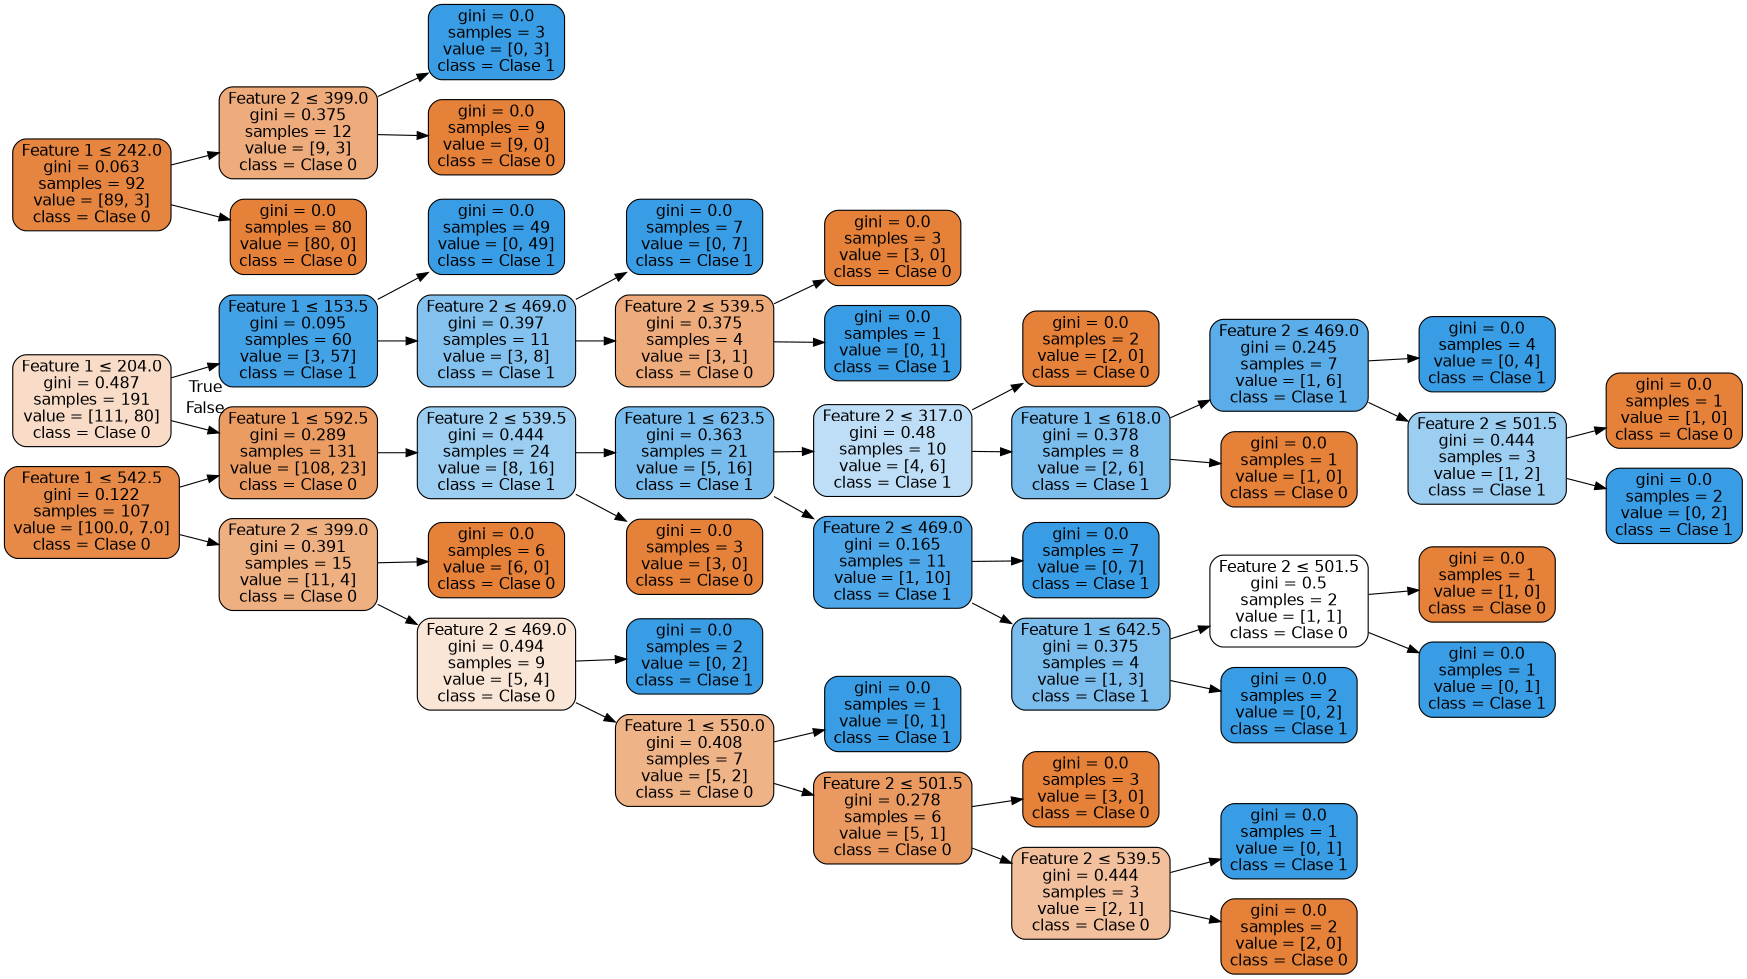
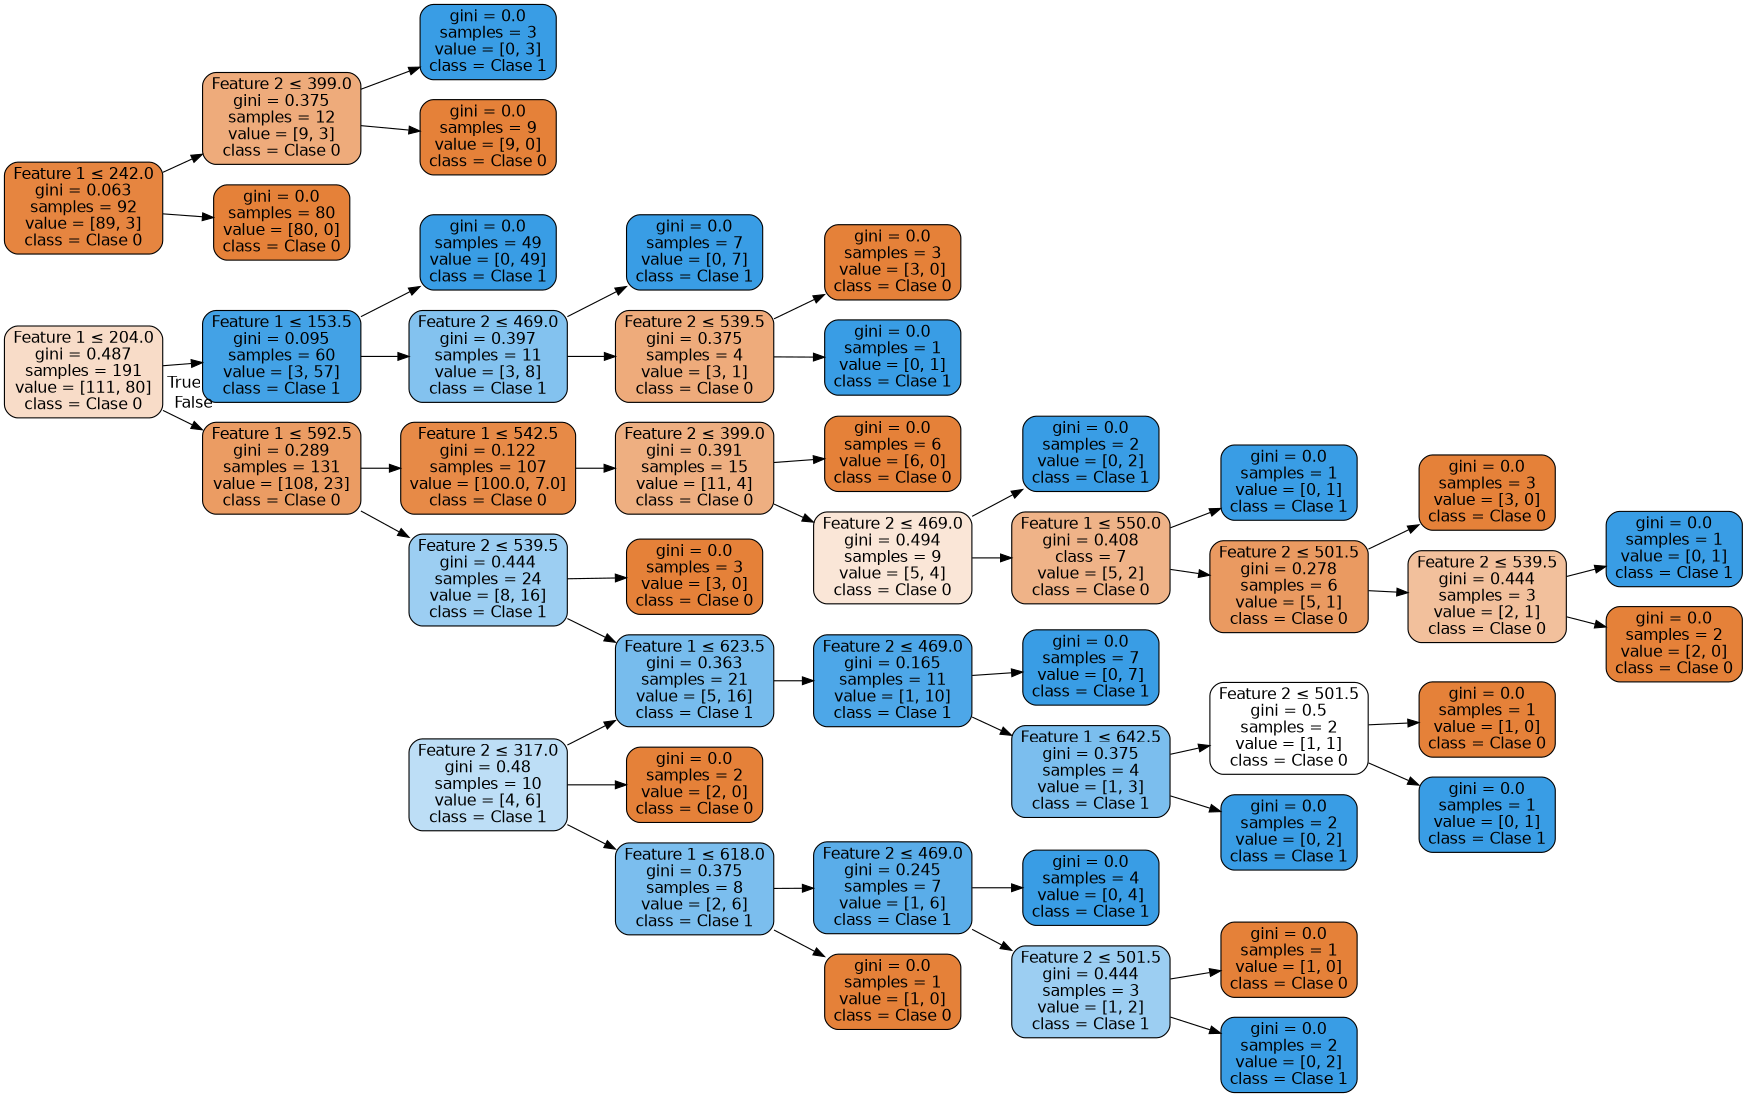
(1091, 436) -> (695, 872)
(788, 452) -> (586, 735)
(194, 483) -> (375, 468)
(695, 760) -> (1091, 557)
